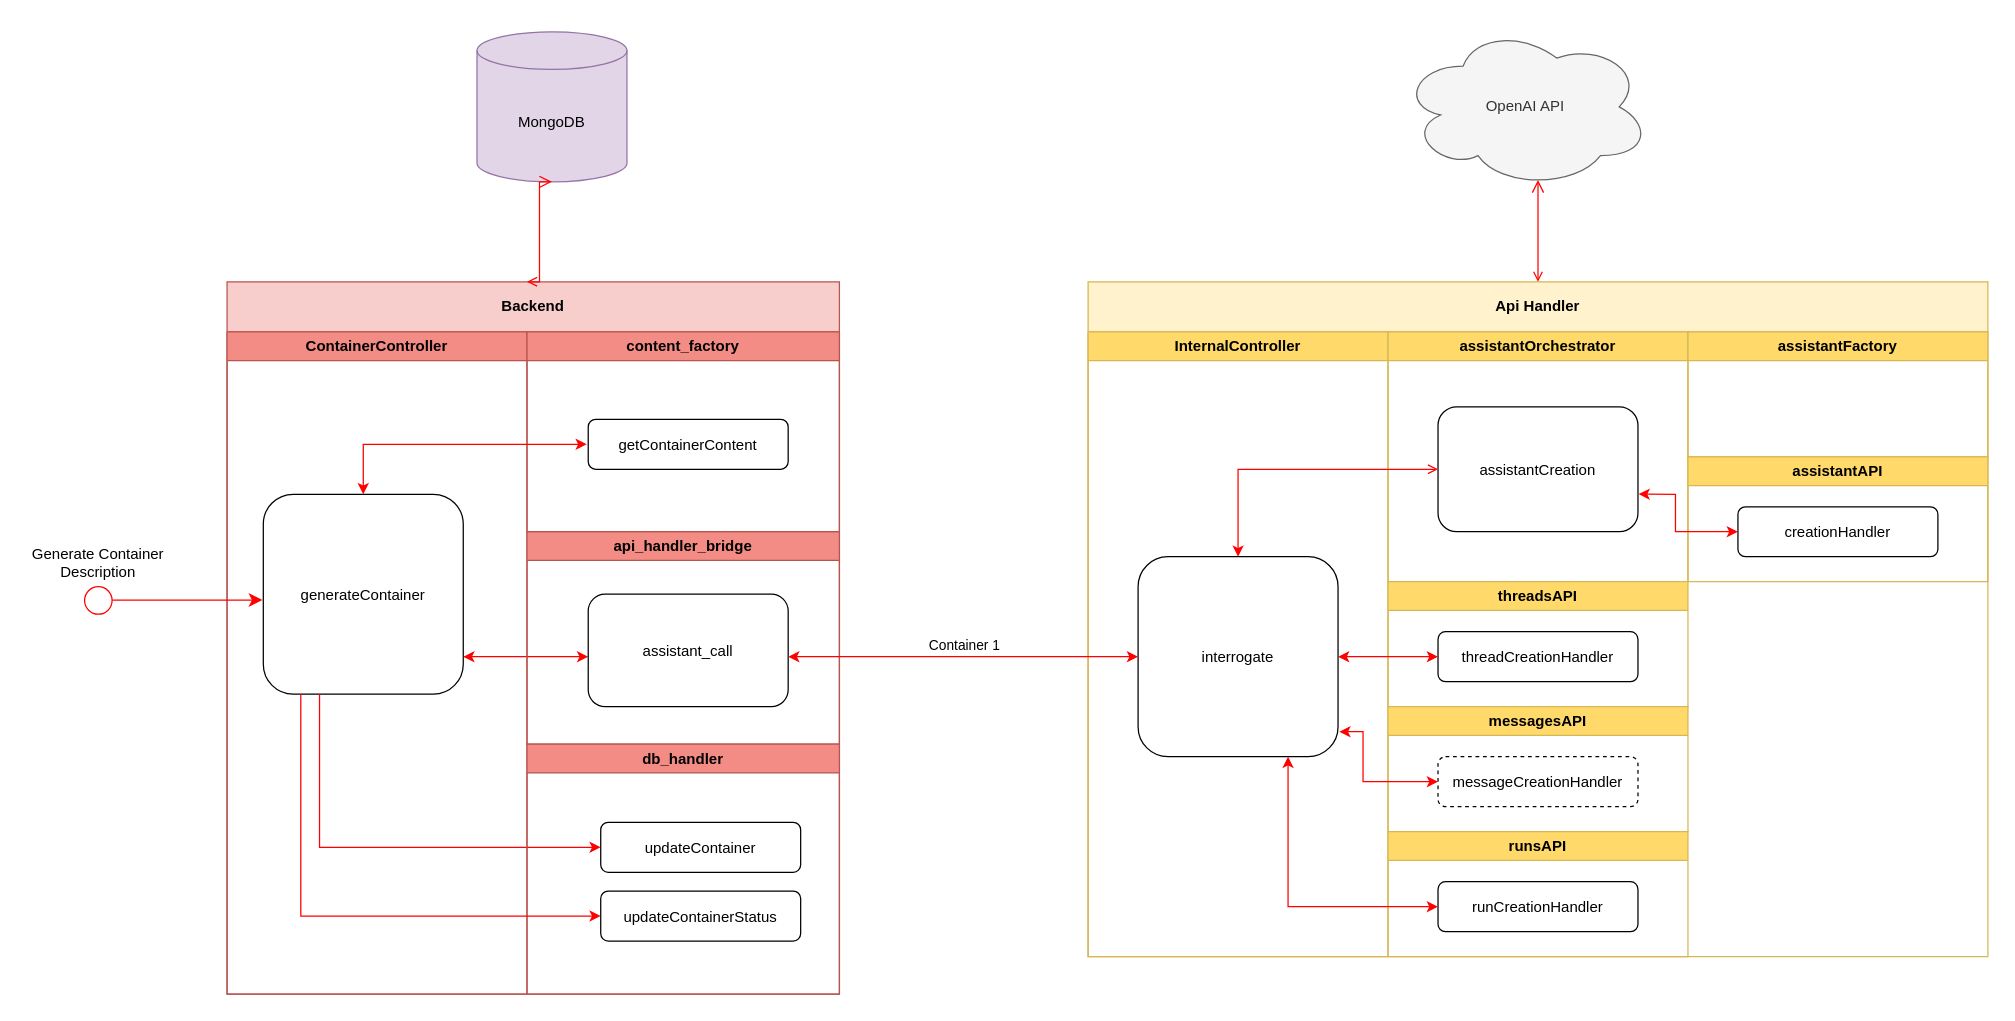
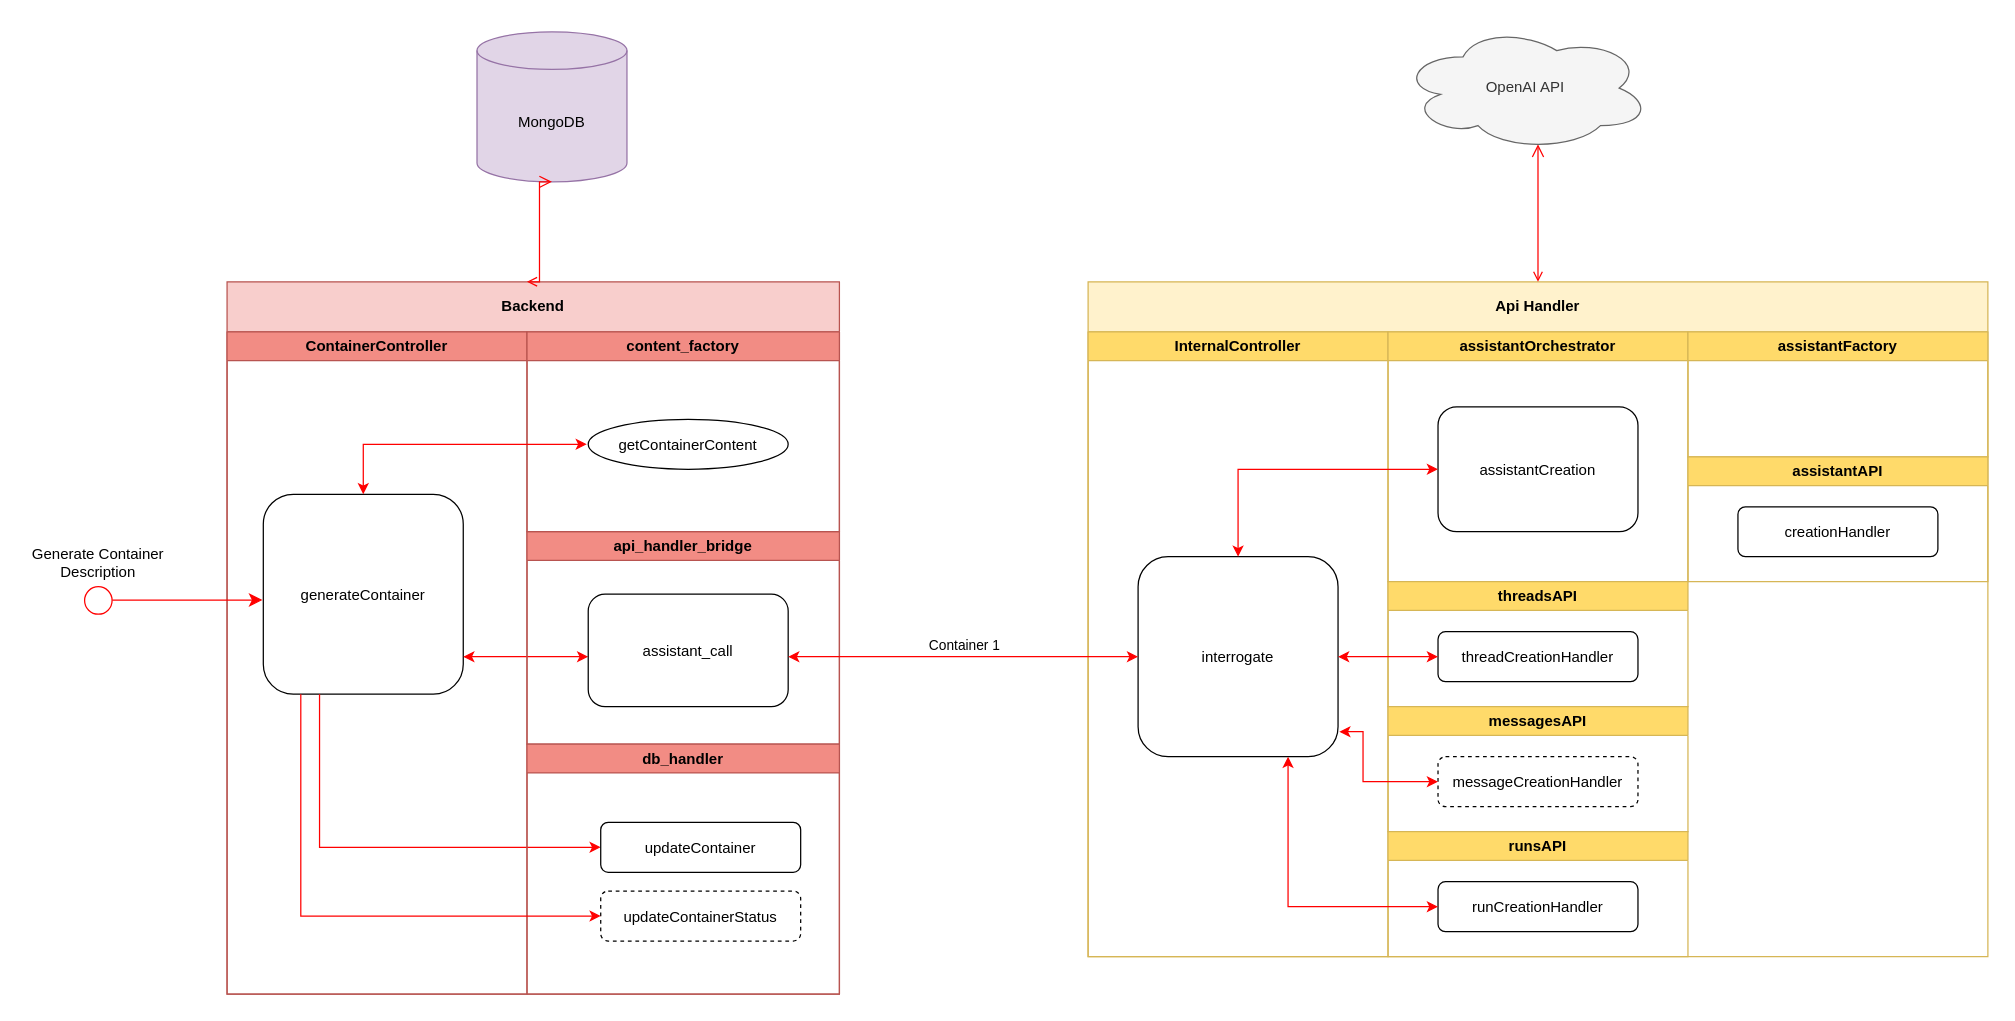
(1526, 107) -> (1526, 88)
(688, 444) -> (688, 444)
(1430, 469) -> (1428, 469)
(1676, 526) -> none
(701, 916) -> (701, 916)
